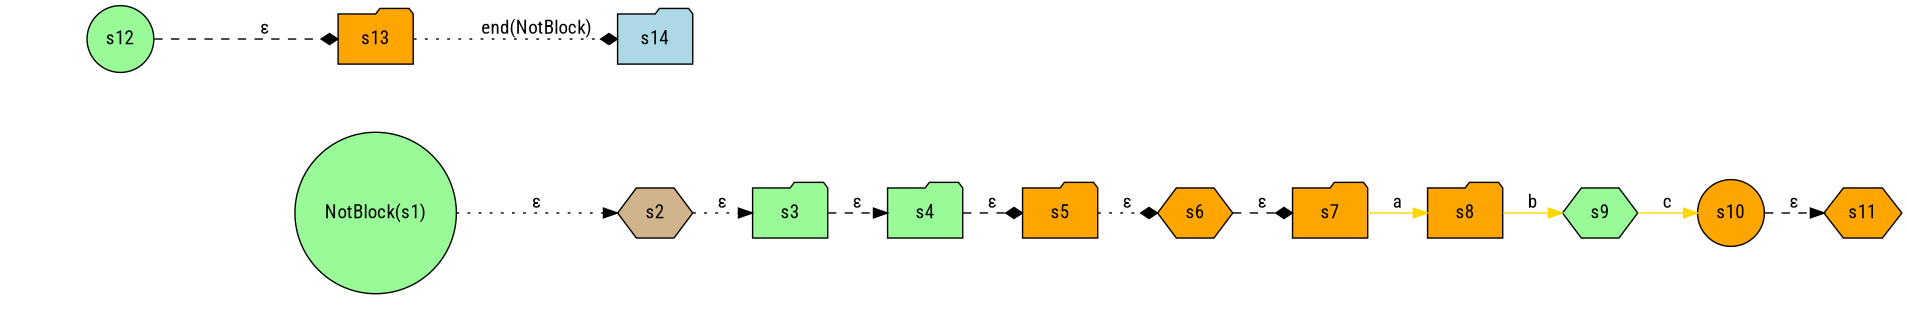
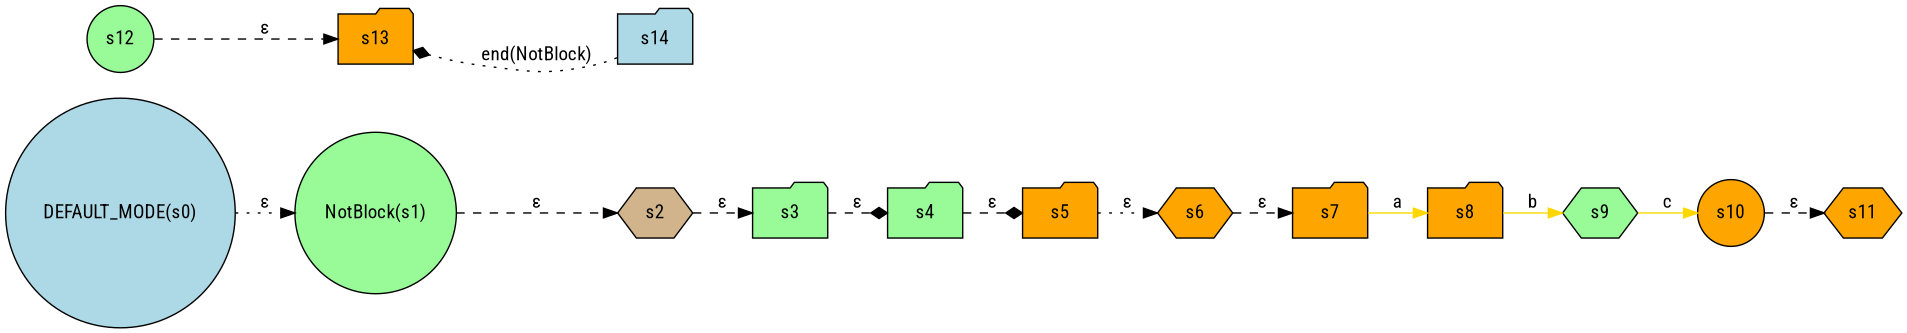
(239, 39) -> (239, 39)
(507, 39) -> (523, 71)
none -> (120, 213)
(530, 213) -> (530, 213)
(716, 213) -> (716, 213)
(849, 213) -> (849, 213)
(1119, 213) -> (1119, 213)
(1254, 213) -> (1254, 213)
